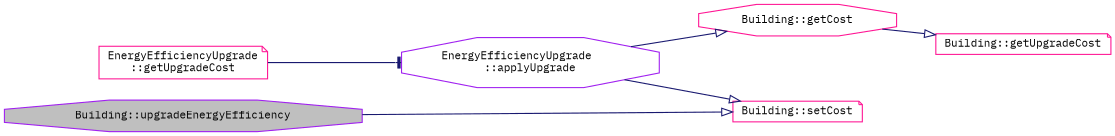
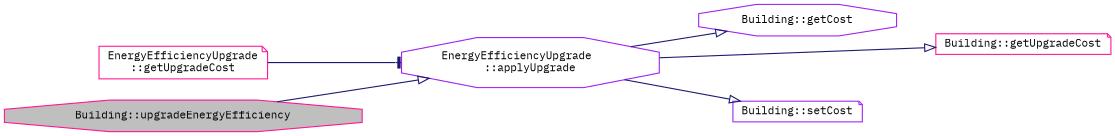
(798, 20) -> (798, 20)
(903, 31) -> (792, 53)
(798, 112) -> (798, 112)
(542, 113) -> (348, 91)
(183, 116) -> (183, 116)
